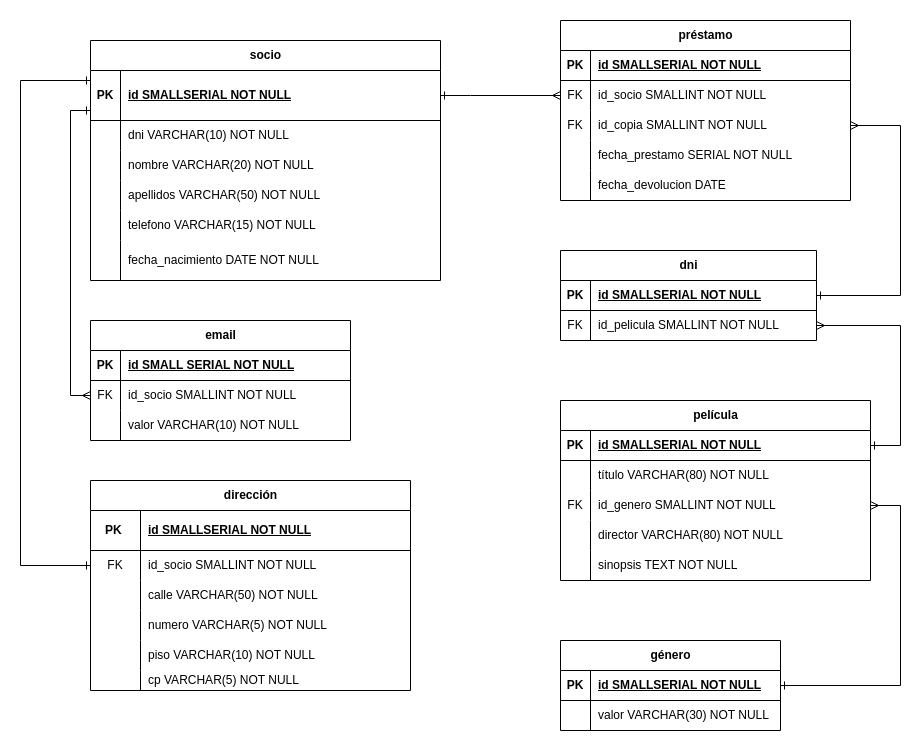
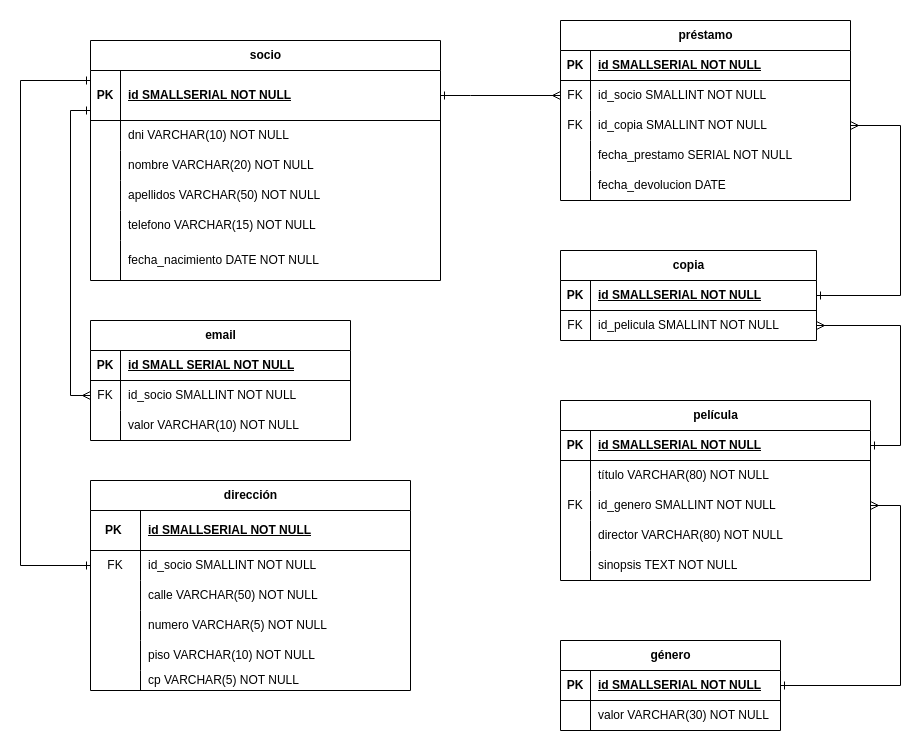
(689, 266) -> (689, 266)
